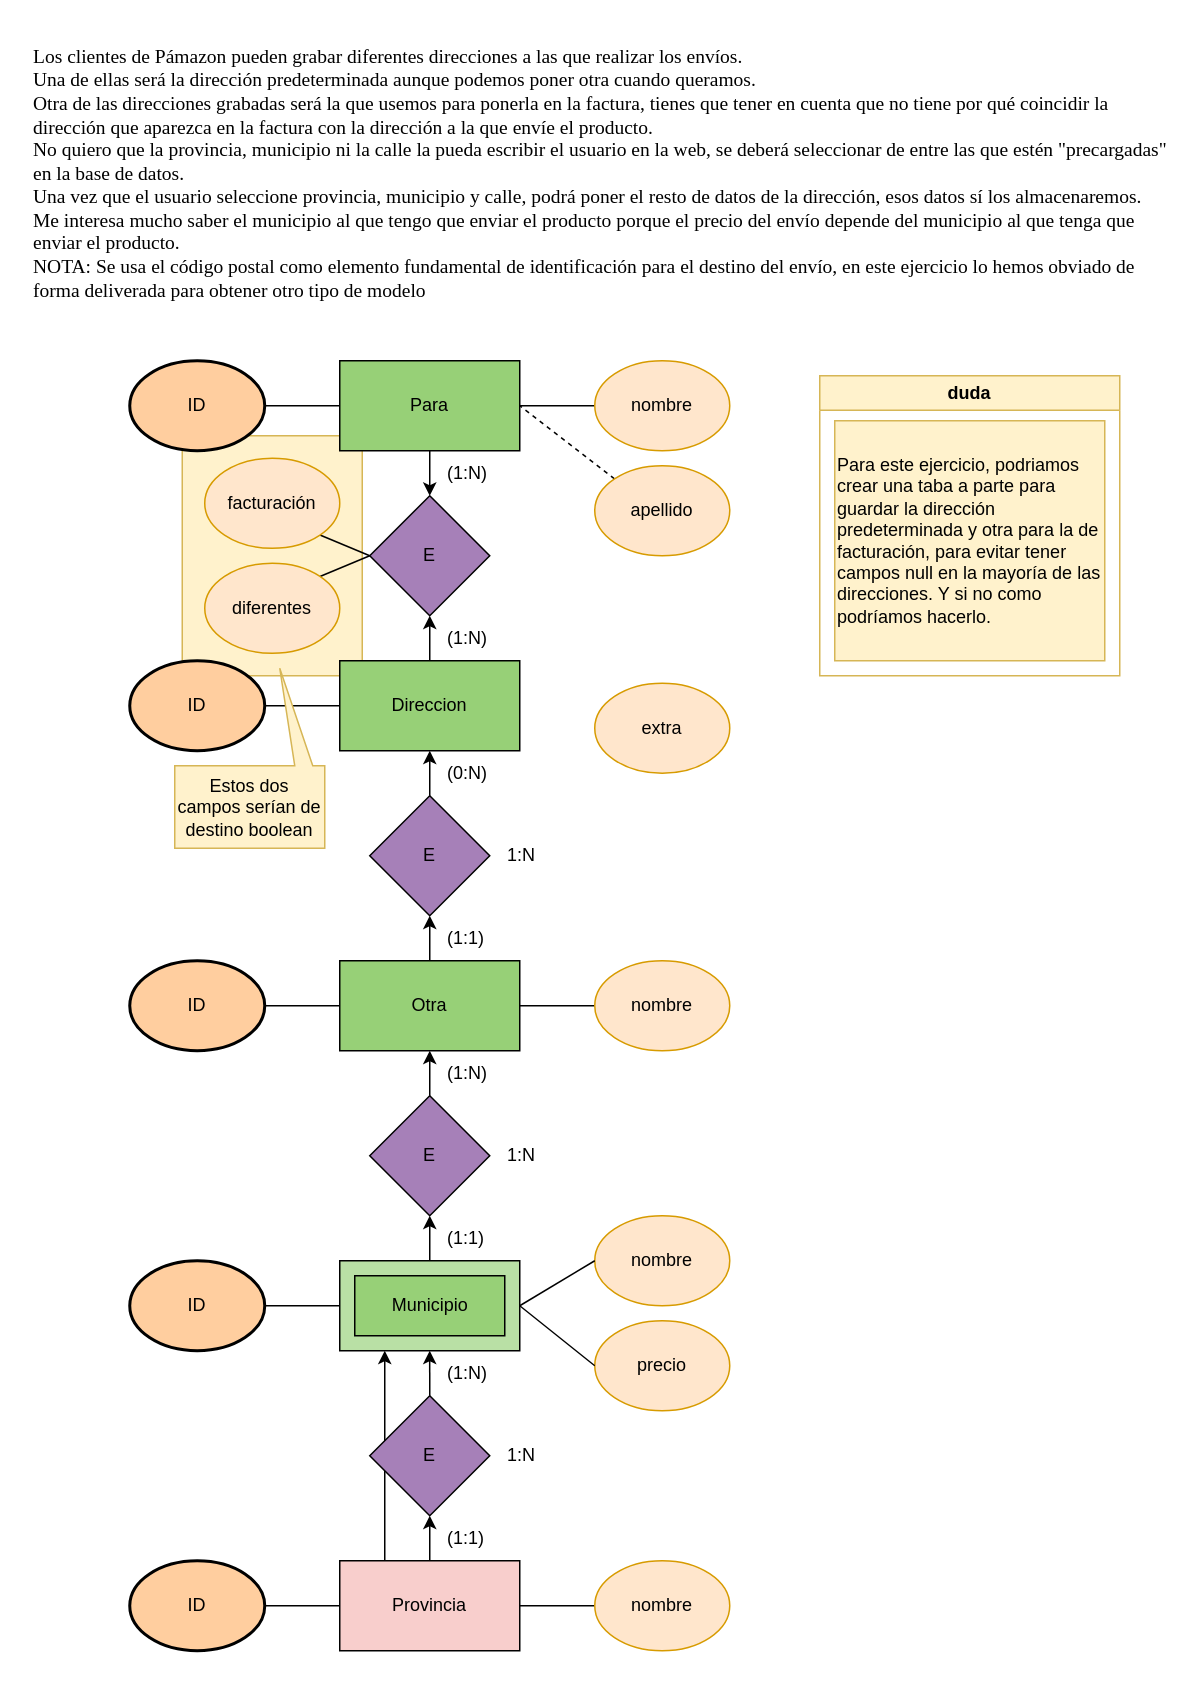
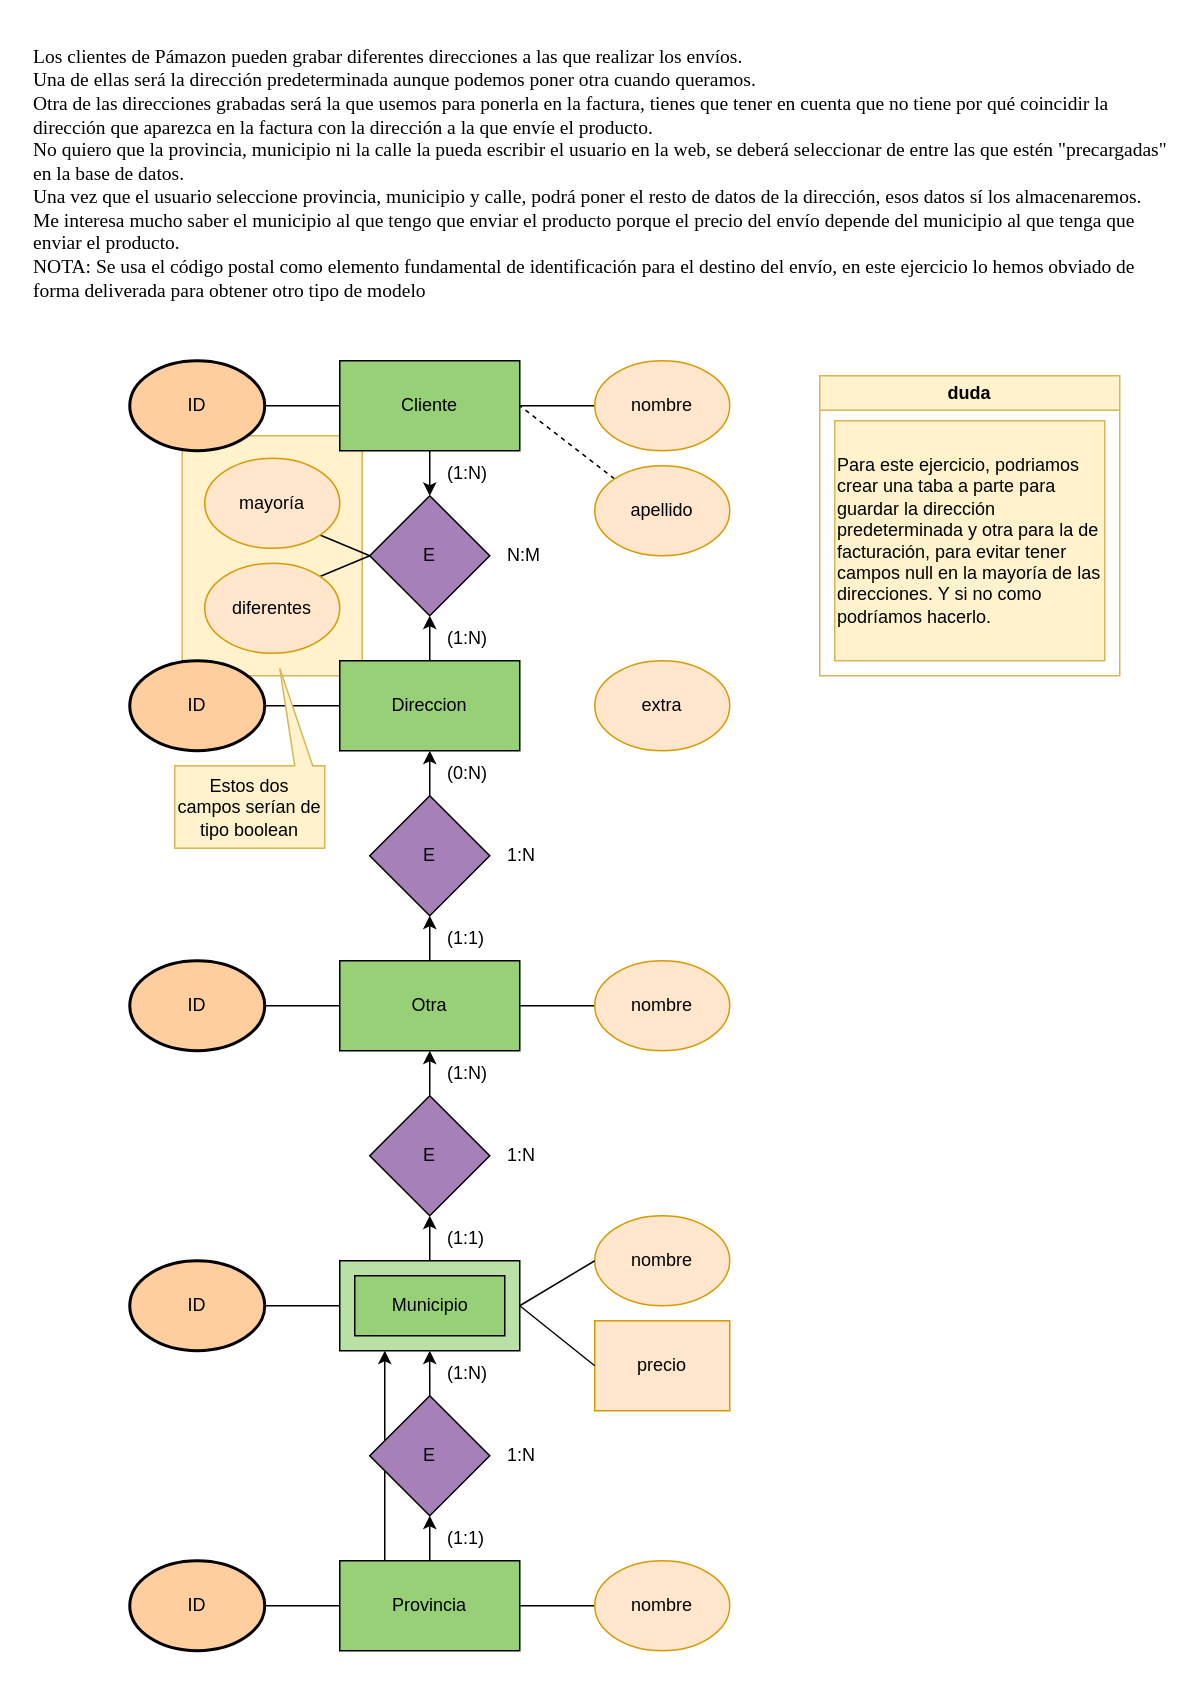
(430, 406) -> (430, 406)
(272, 503) -> (272, 503)
none -> (550, 556)
(662, 728) -> (662, 706)
(250, 808) -> (250, 808)
(662, 1366) -> (662, 1366)
(430, 1606) -> (430, 1606)
